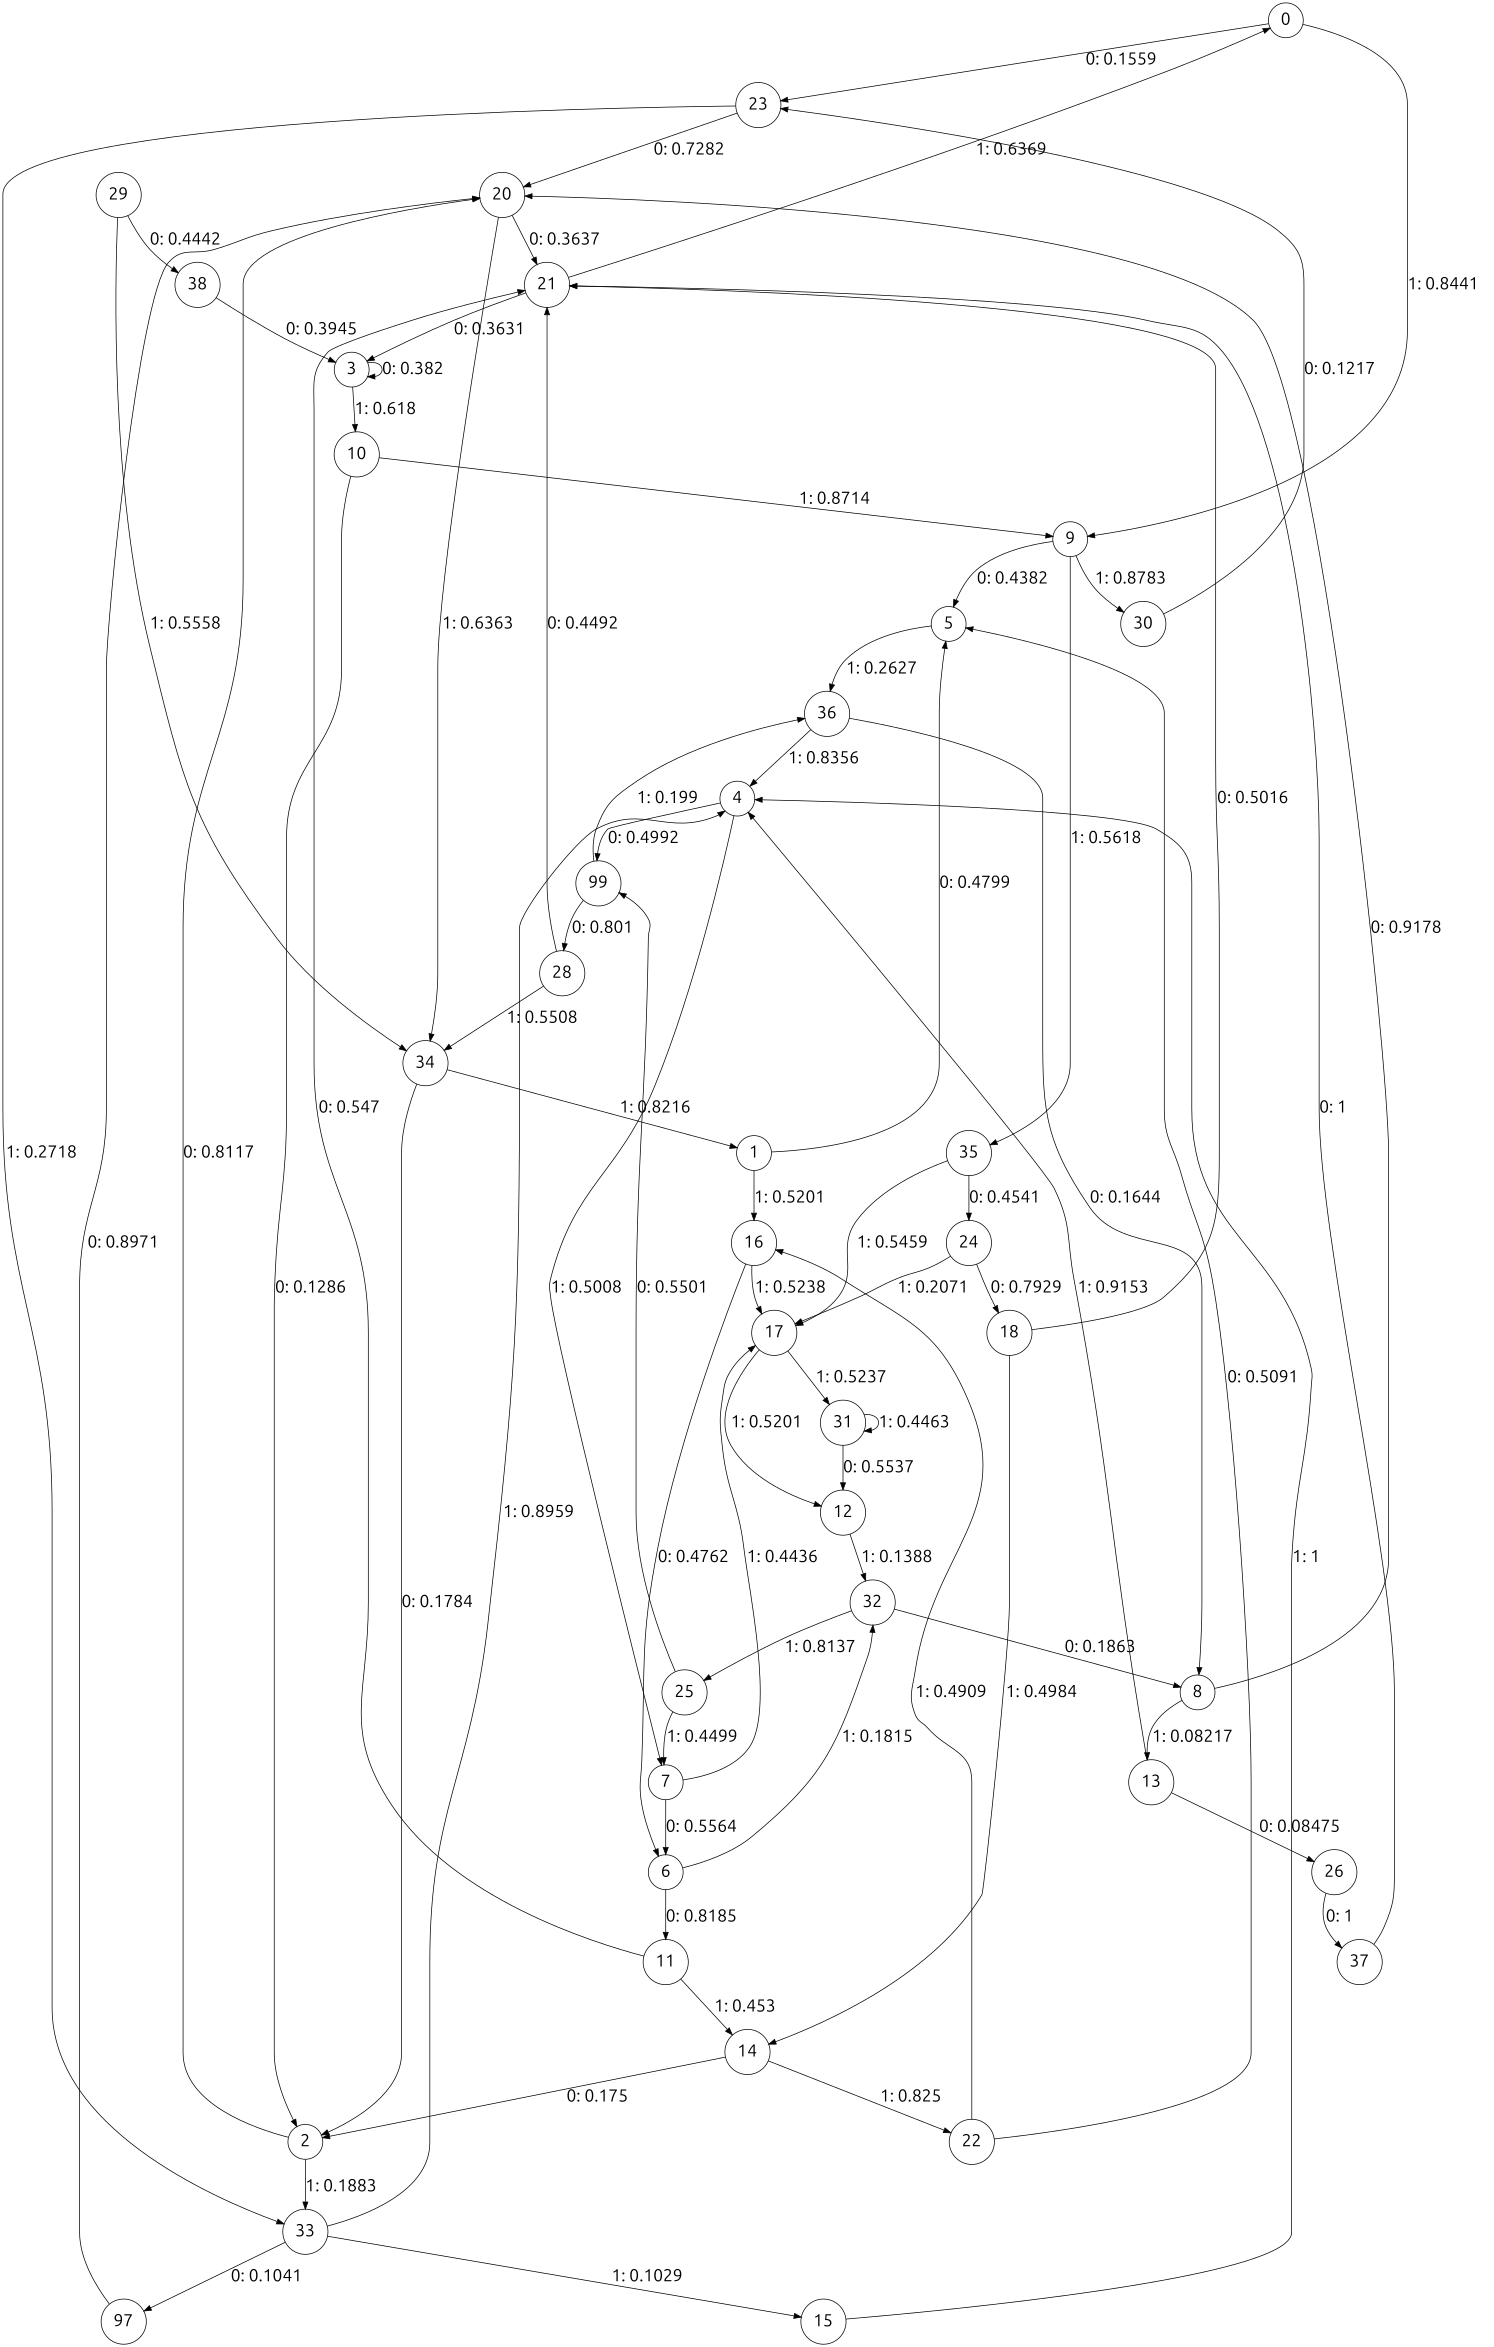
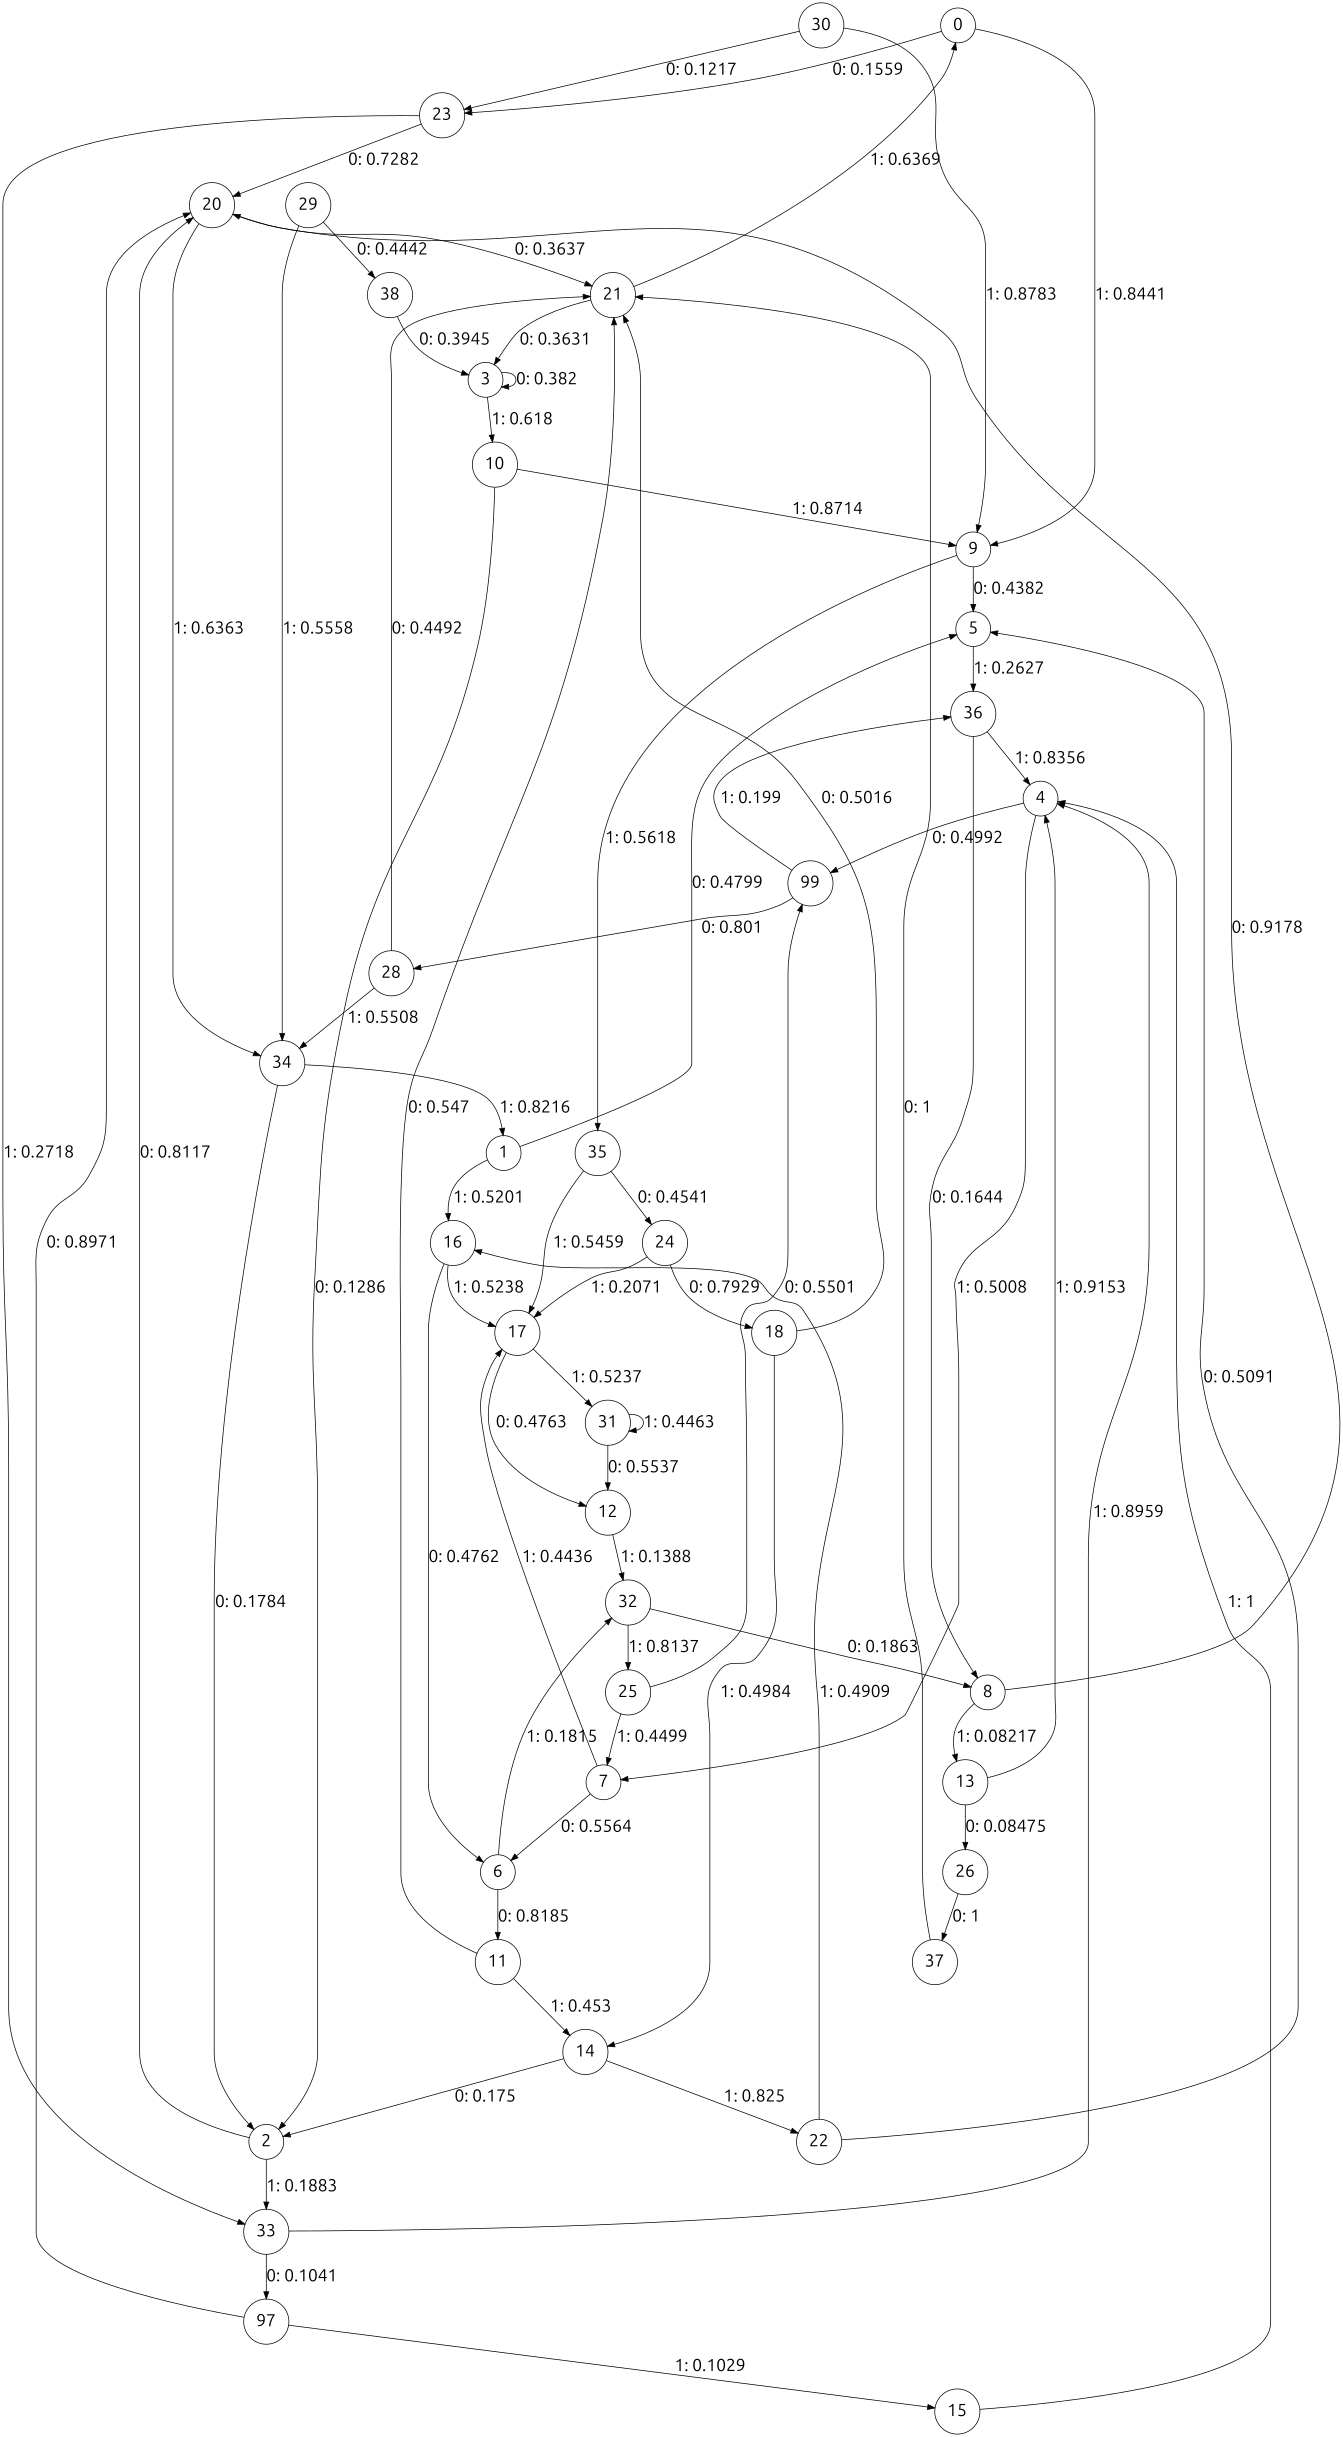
(1092, 585) -> (985, 243)
(772, 1423) -> (537, 1423)
(561, 2276) -> (608, 2366)
